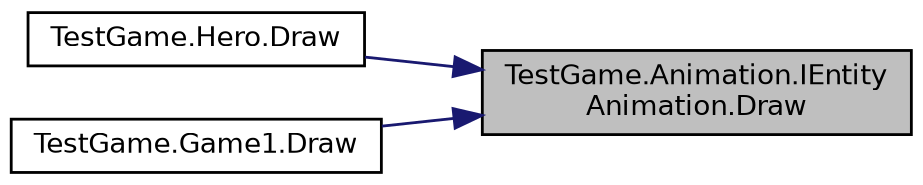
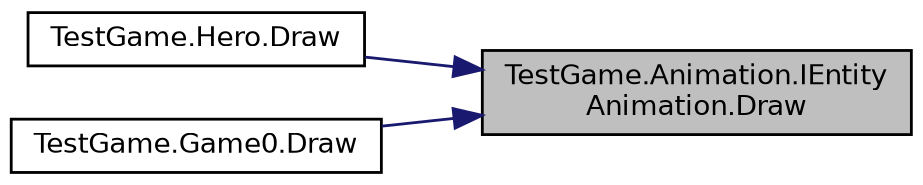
(196, 146) -> (196, 146)
